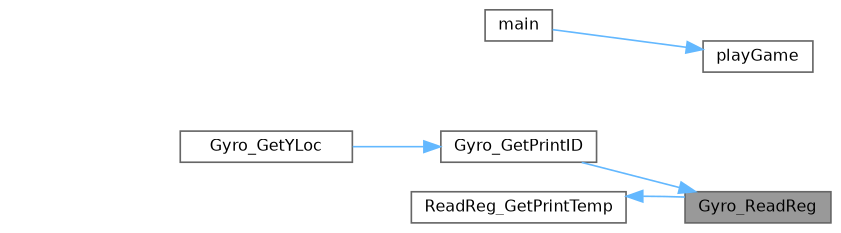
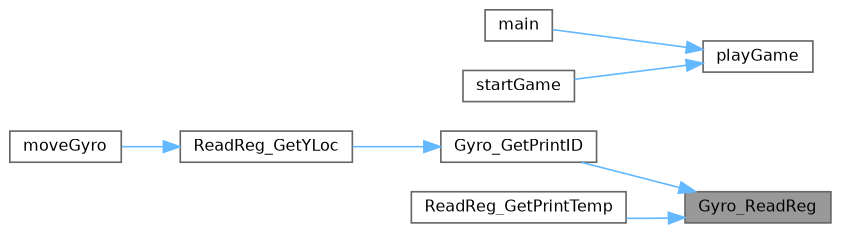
none -> (519, 86)
none -> (66, 147)
(266, 147) -> (266, 147)
(664, 196) -> (647, 218)
